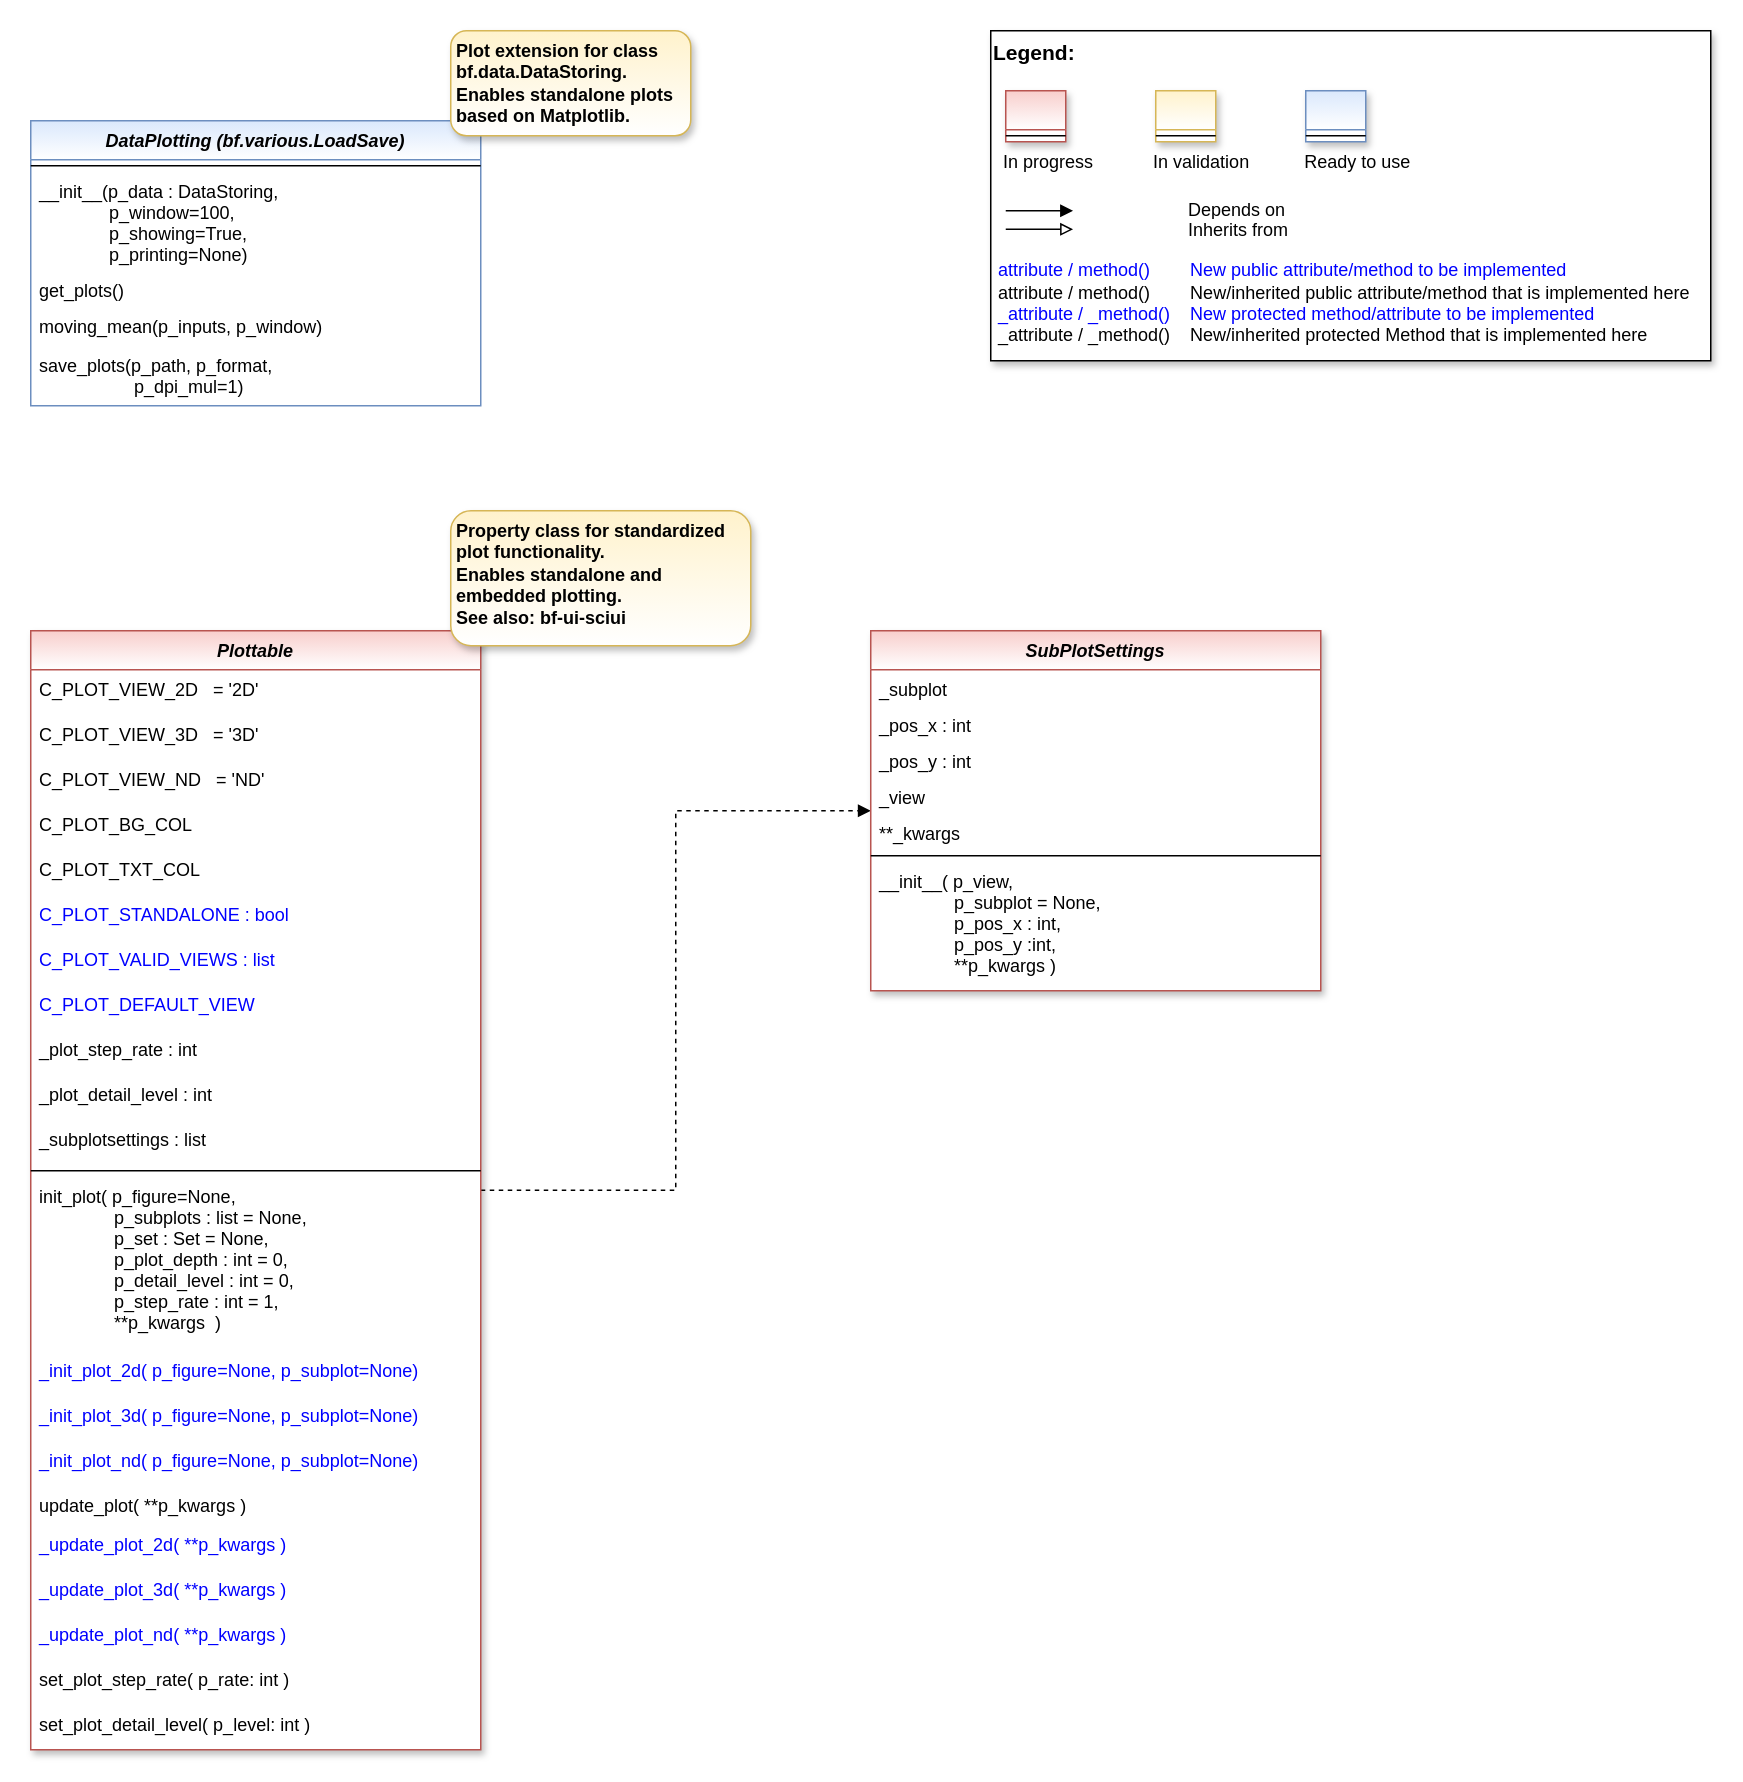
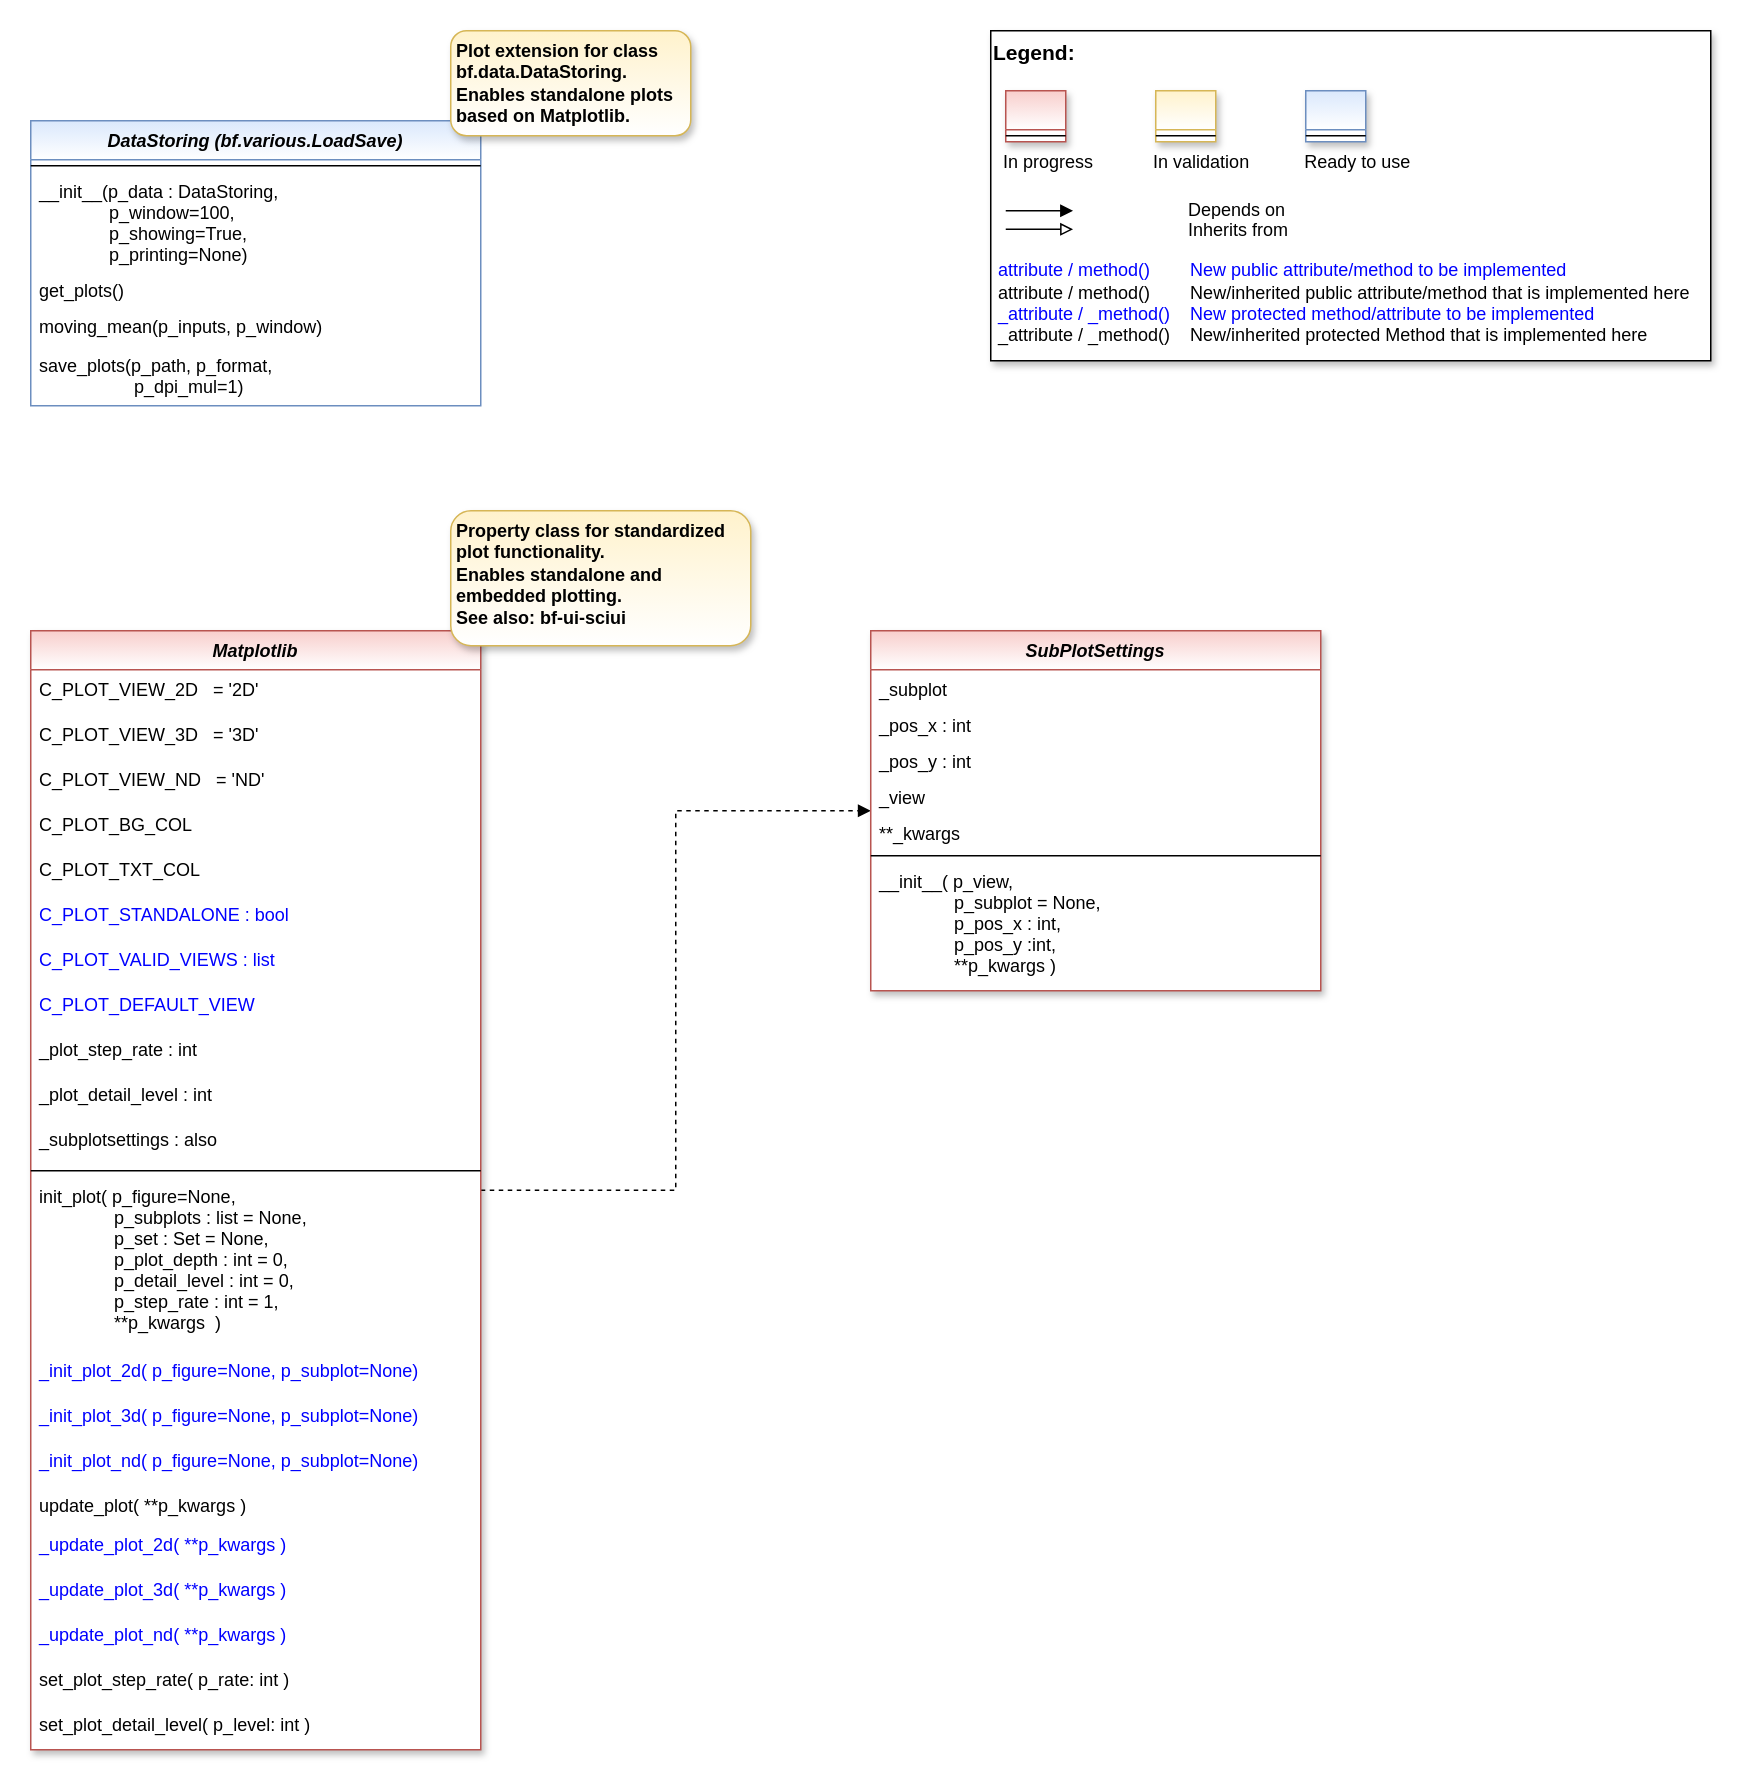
(255, 141) -> (255, 141)
(255, 651) -> (255, 651)
(139, 1140) -> (141, 1140)
